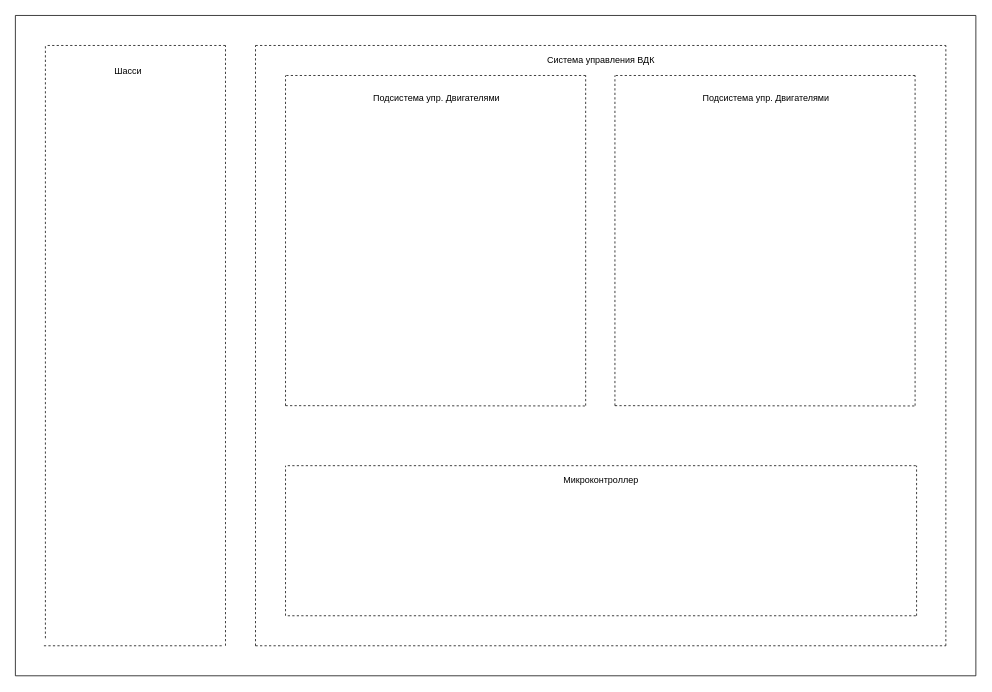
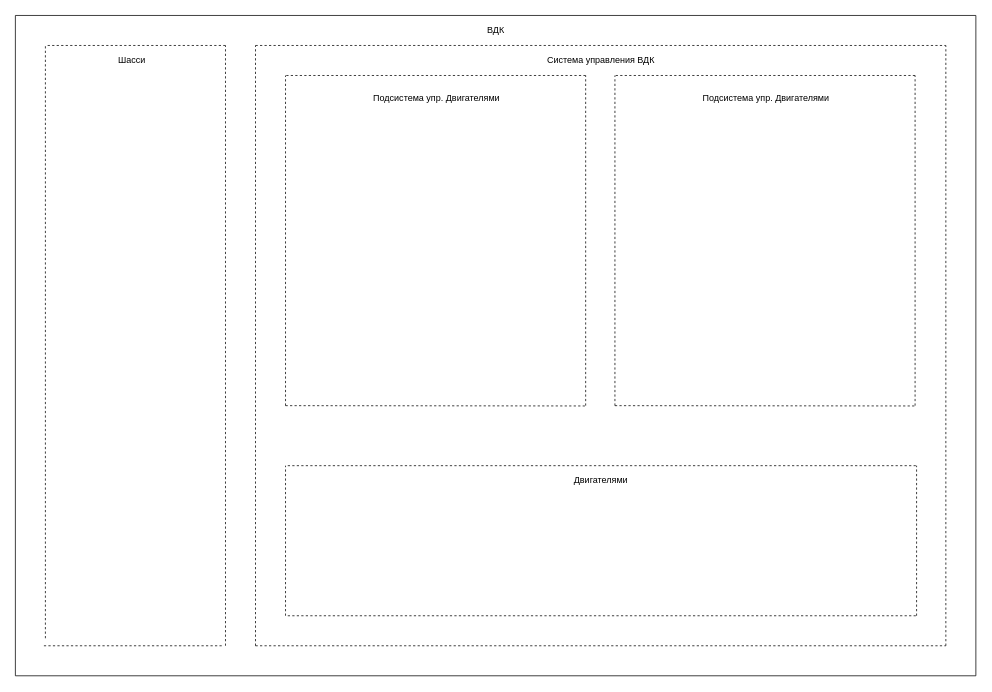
none -> (495, 30)
(128, 72) -> (132, 60)
(601, 480) -> (601, 480)
